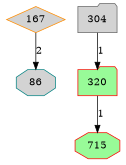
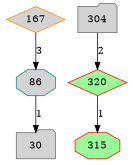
(39, 51) -> (39, 51)
(101, 51) -> (101, 51)
(97, 83) -> (97, 83)
none -> (36, 146)
(97, 146) -> (97, 146)
